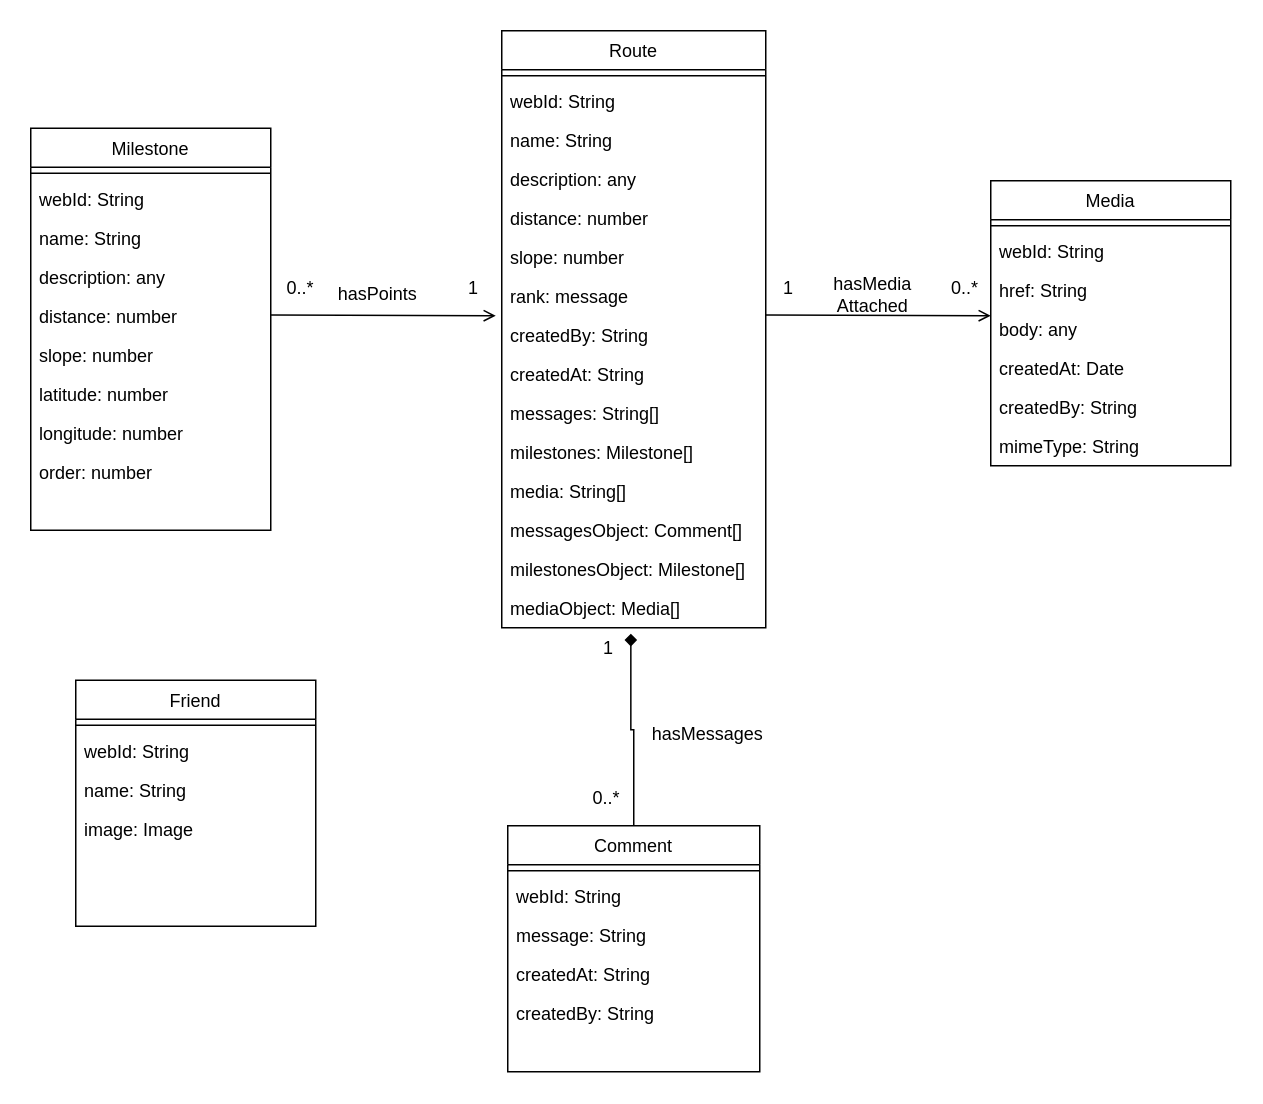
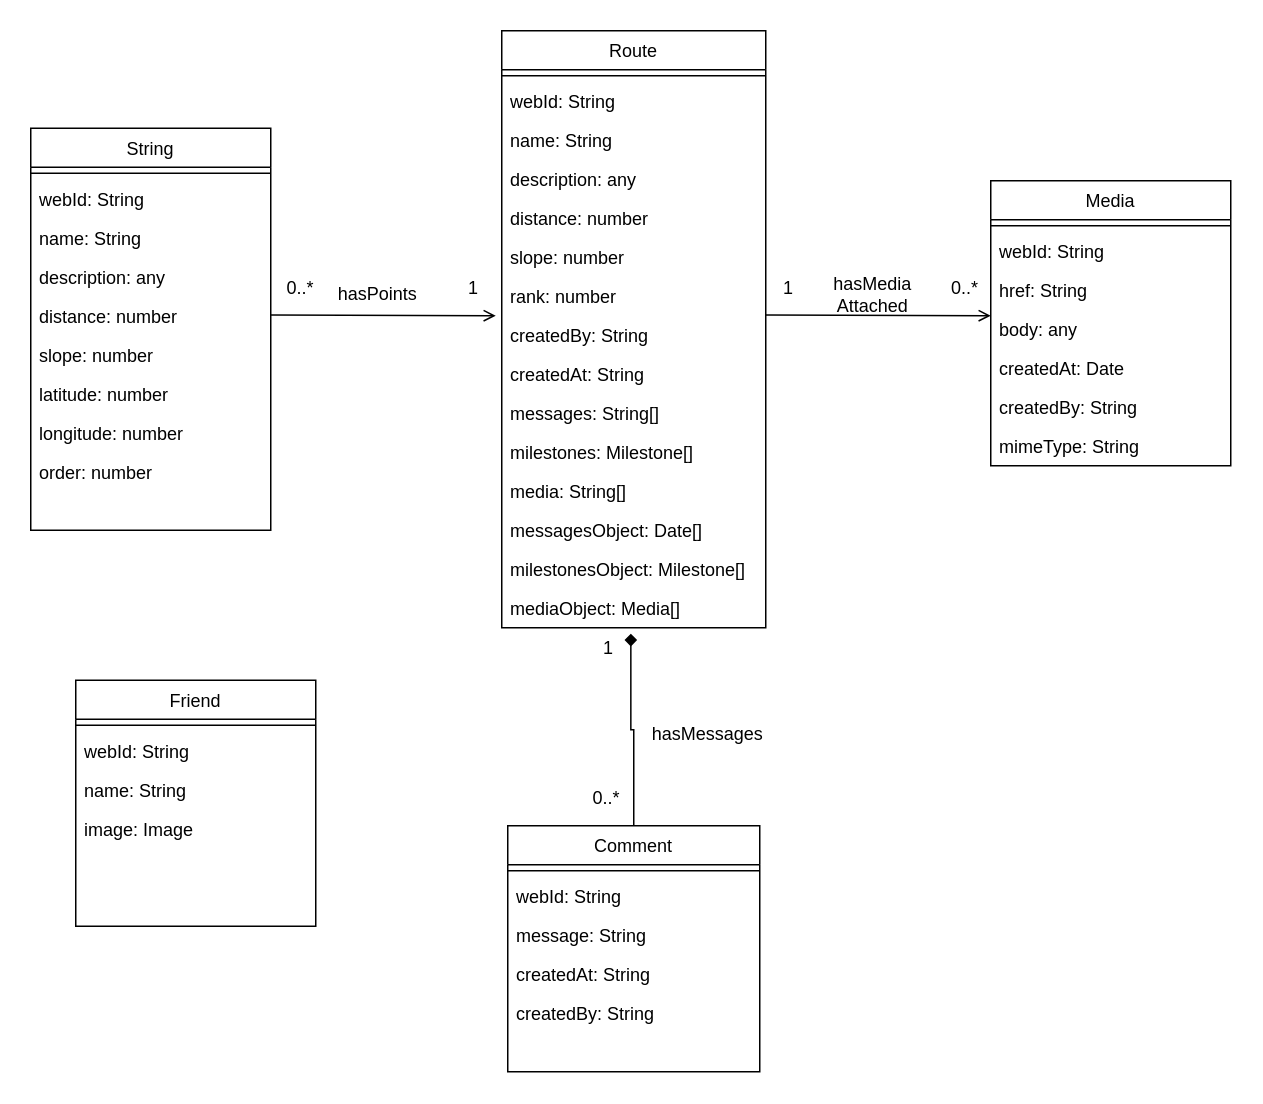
(150, 149) -> (150, 149)
(571, 297) -> (566, 297)
(631, 531) -> (616, 531)
